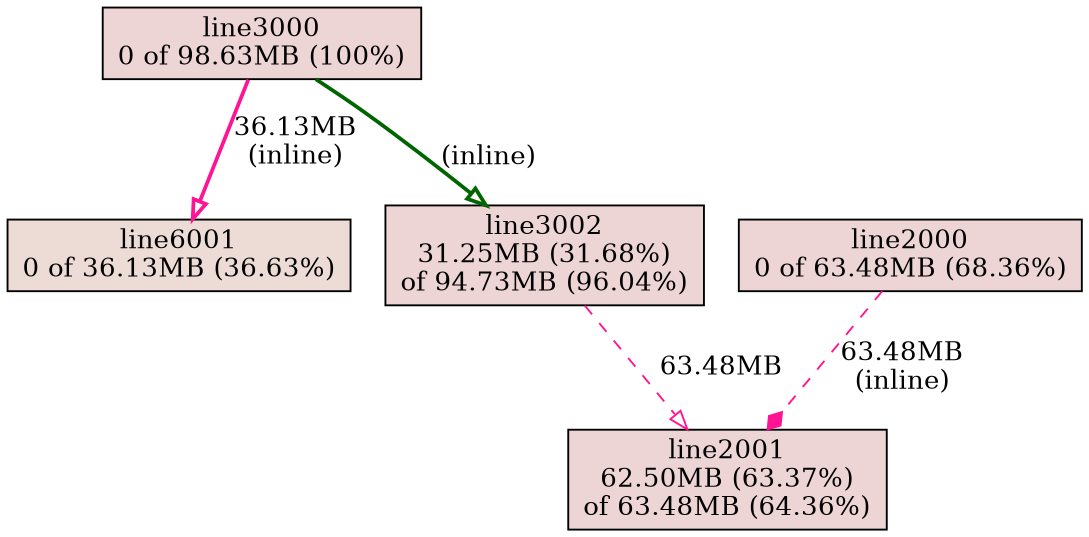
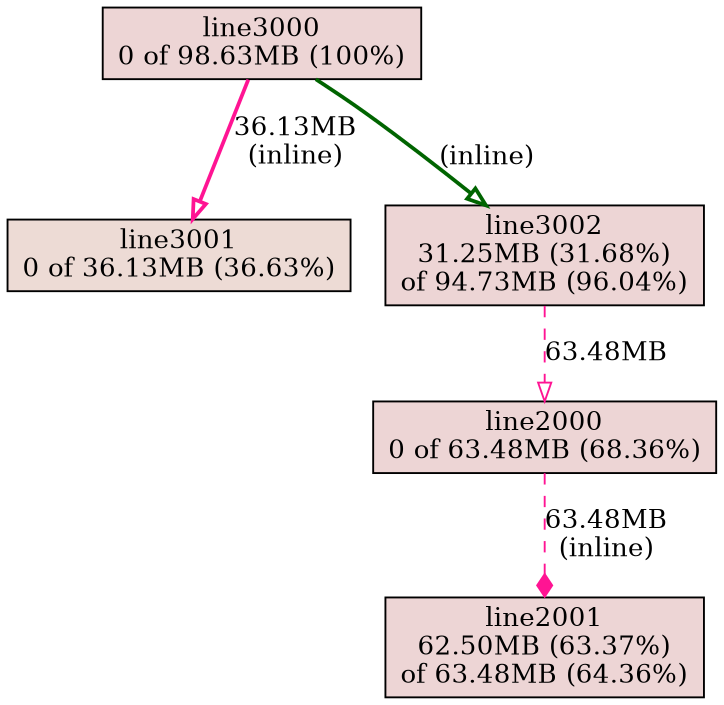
(179, 255) -> (179, 255)
(630, 360) -> (545, 344)
